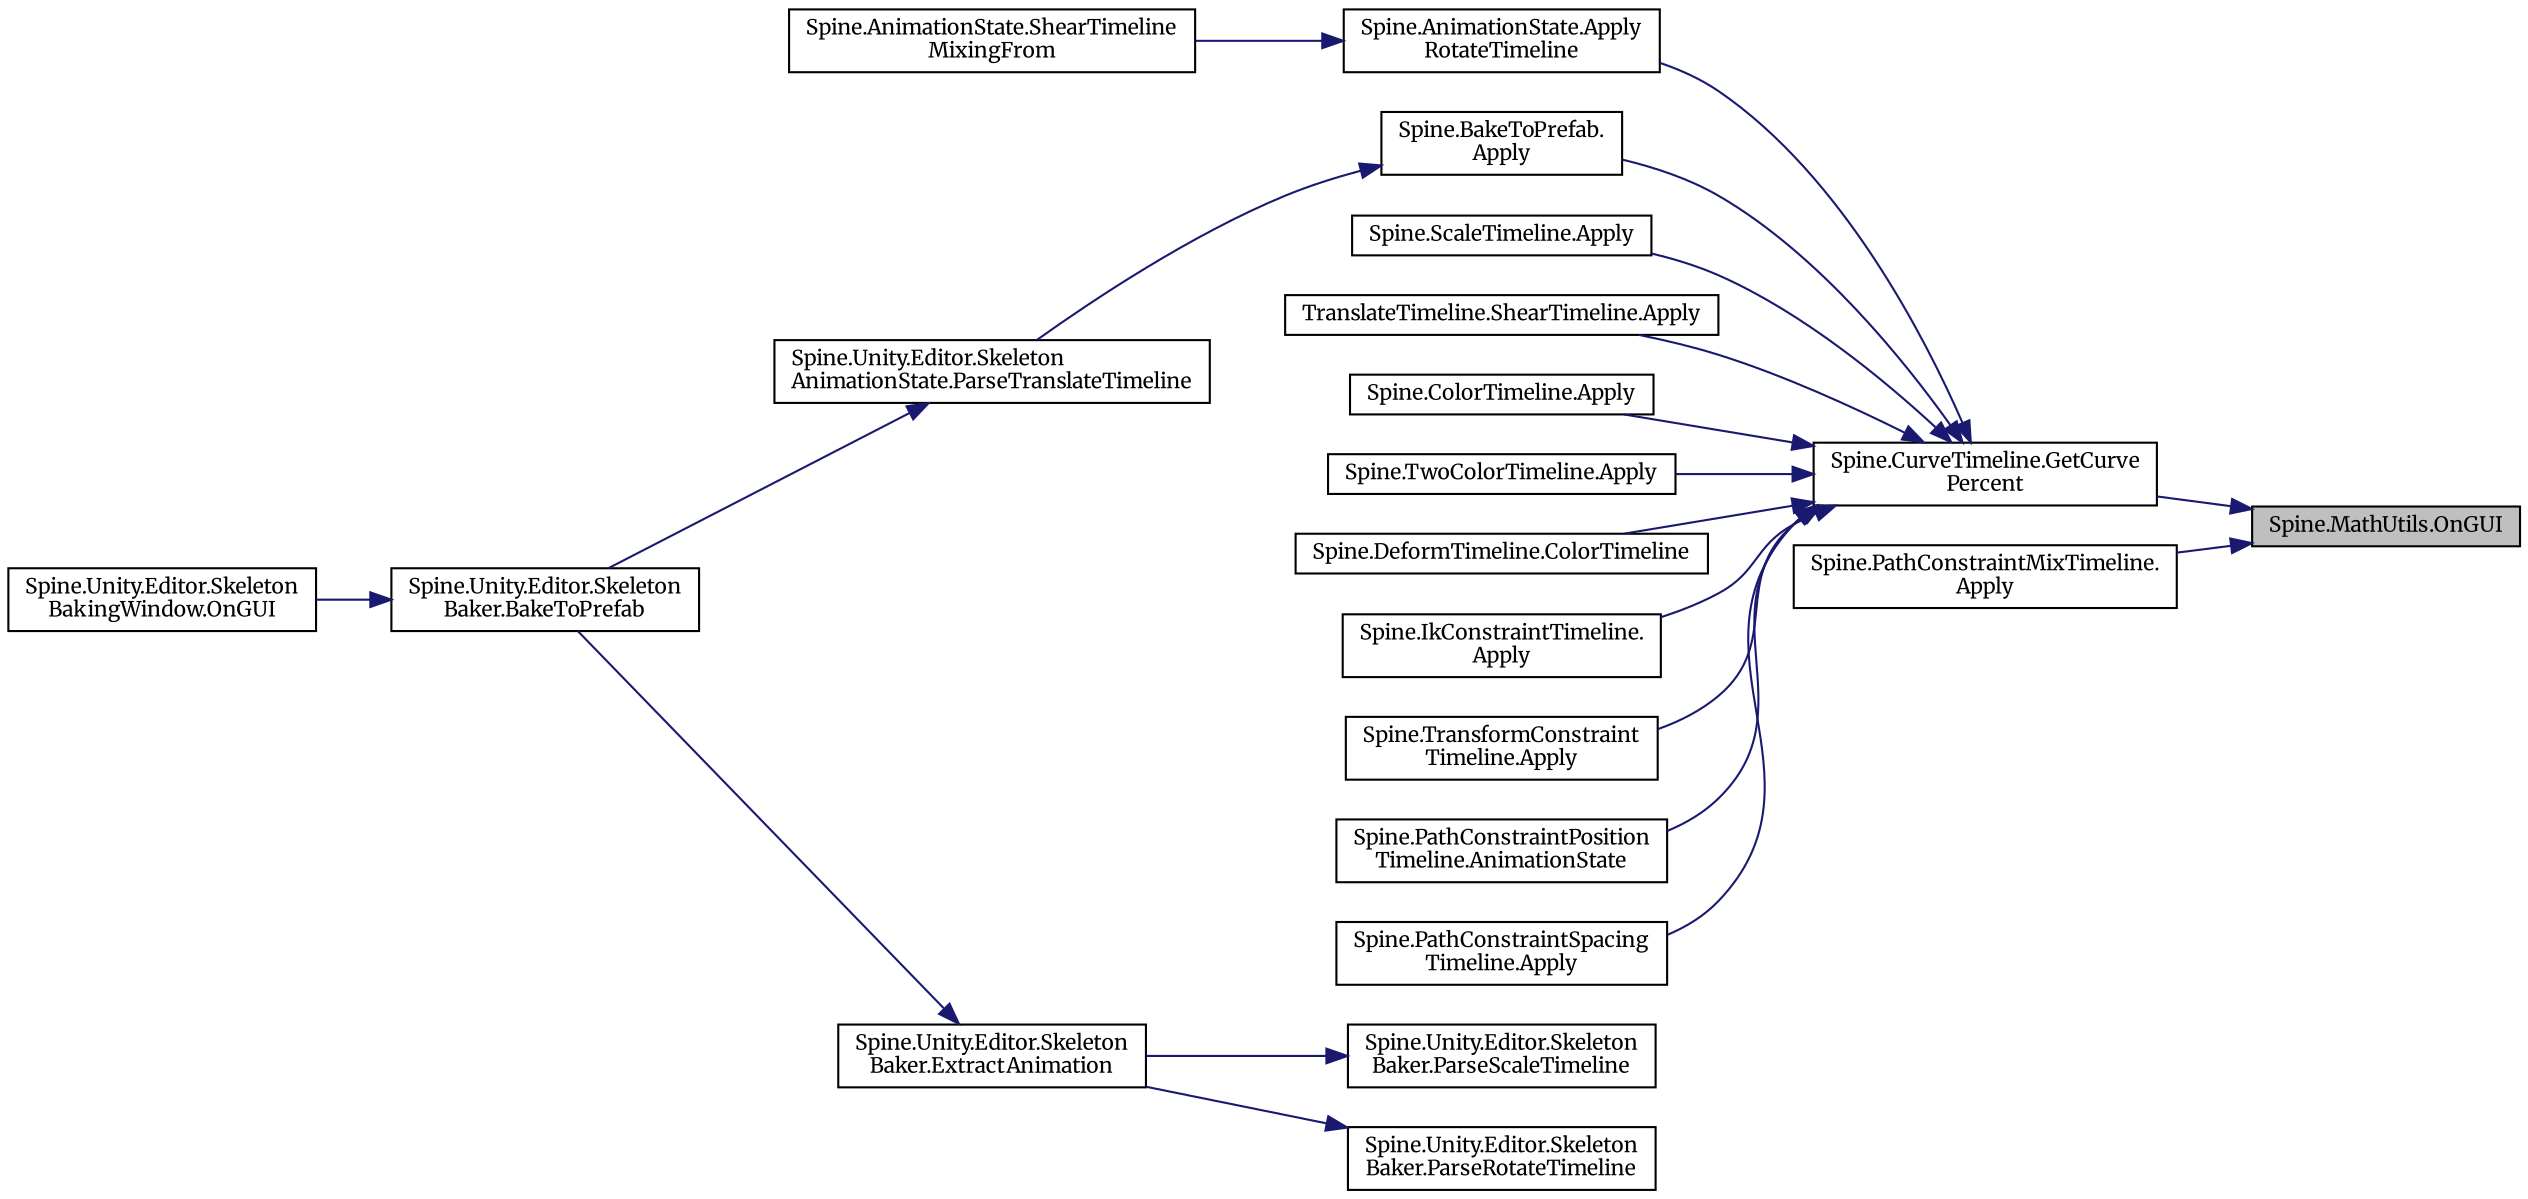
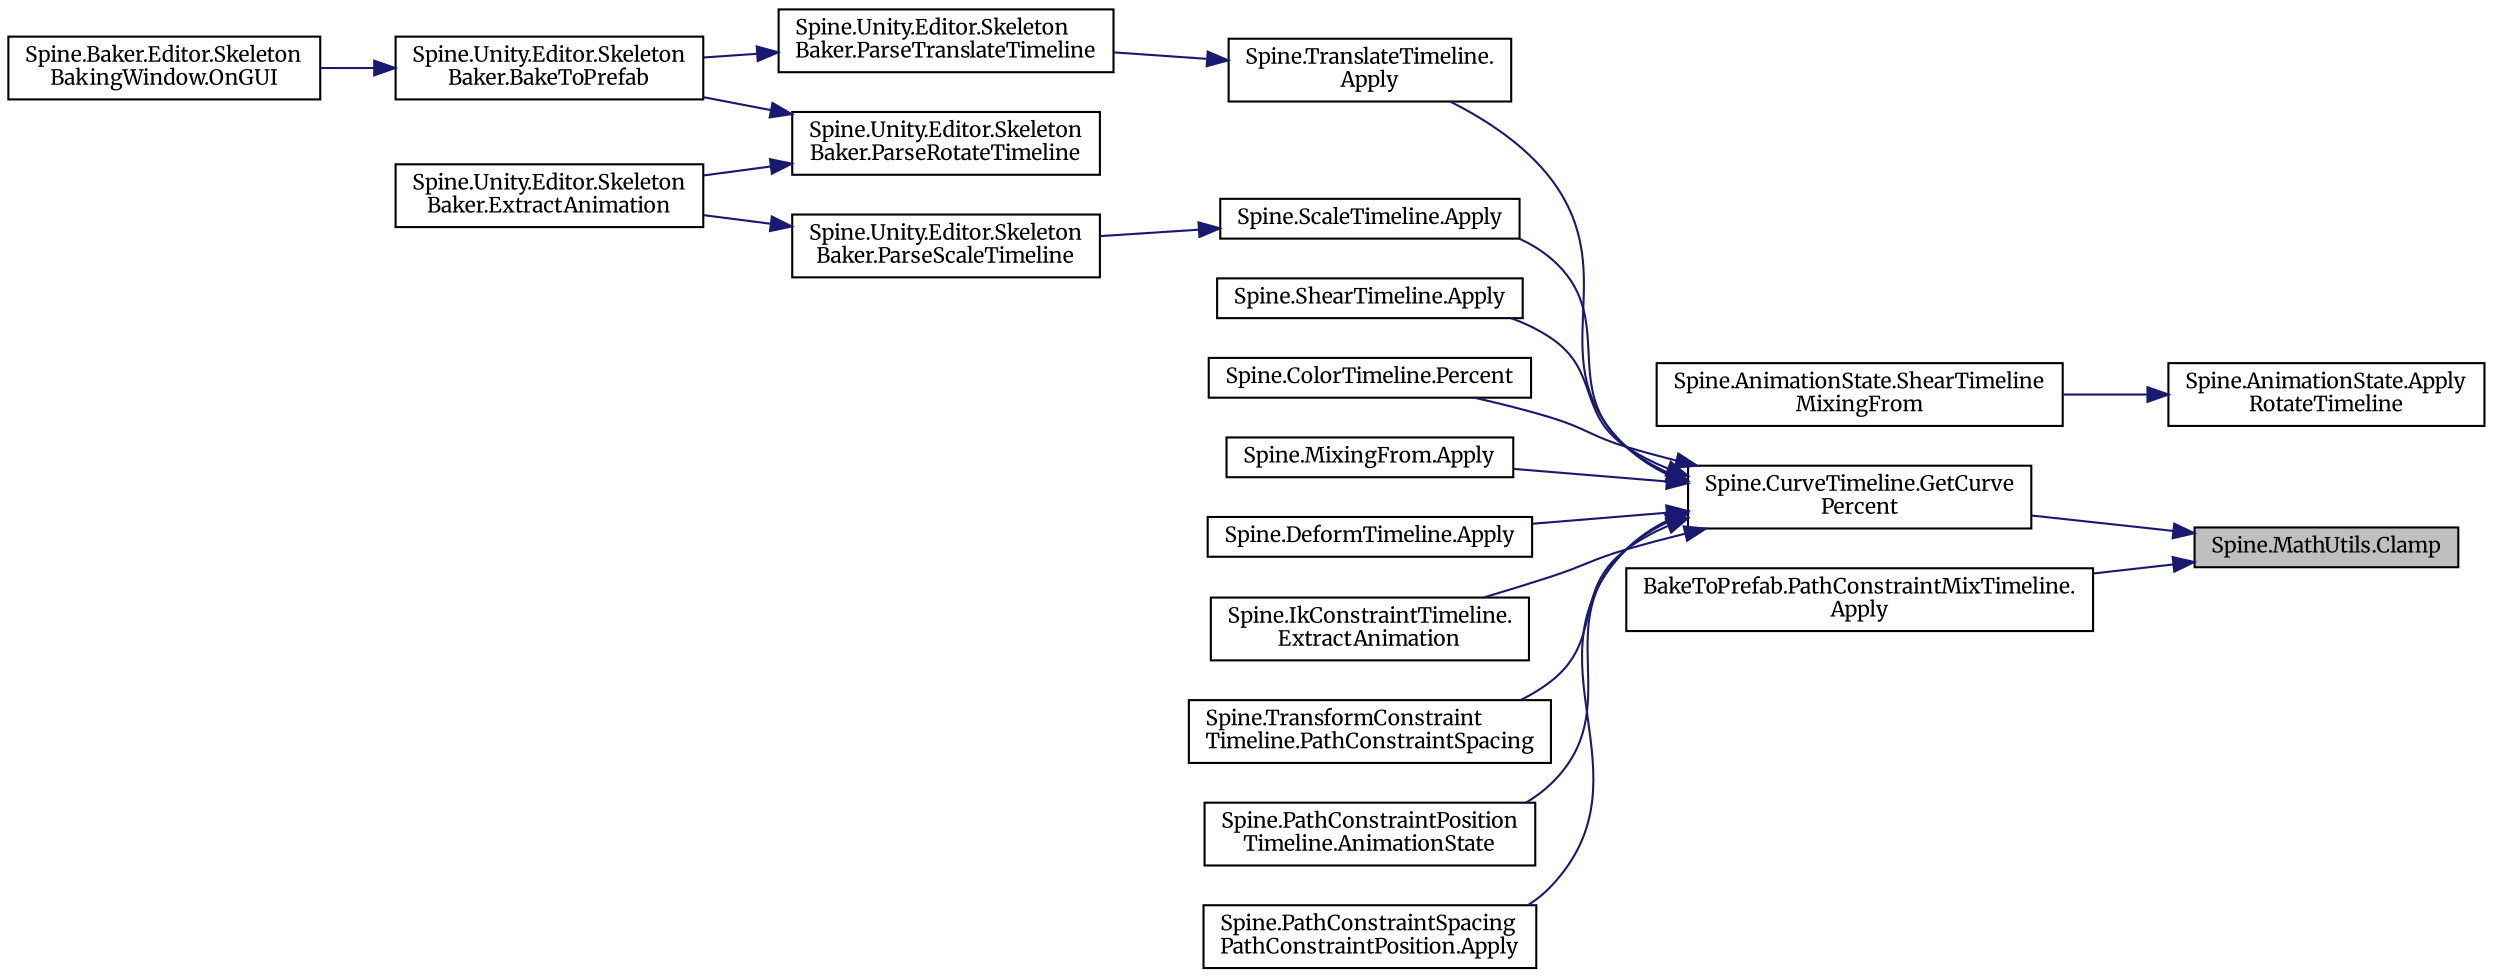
(1502, 143) -> (1370, 70)
(1843, 215) -> none
none -> (1150, 233)
(1502, 315) -> (1370, 298)
(992, 372) -> (946, 41)
(1502, 395) -> (1370, 378)
(1502, 474) -> (1370, 457)
(2386, 526) -> (2326, 547)
(1502, 554) -> (1370, 537)
(1985, 577) -> (1860, 600)
(162, 600) -> (164, 68)
(1502, 646) -> (1370, 629)
(1502, 748) -> (1370, 732)
(761, 820) -> (737, 104)
(1502, 953) -> (1370, 937)
